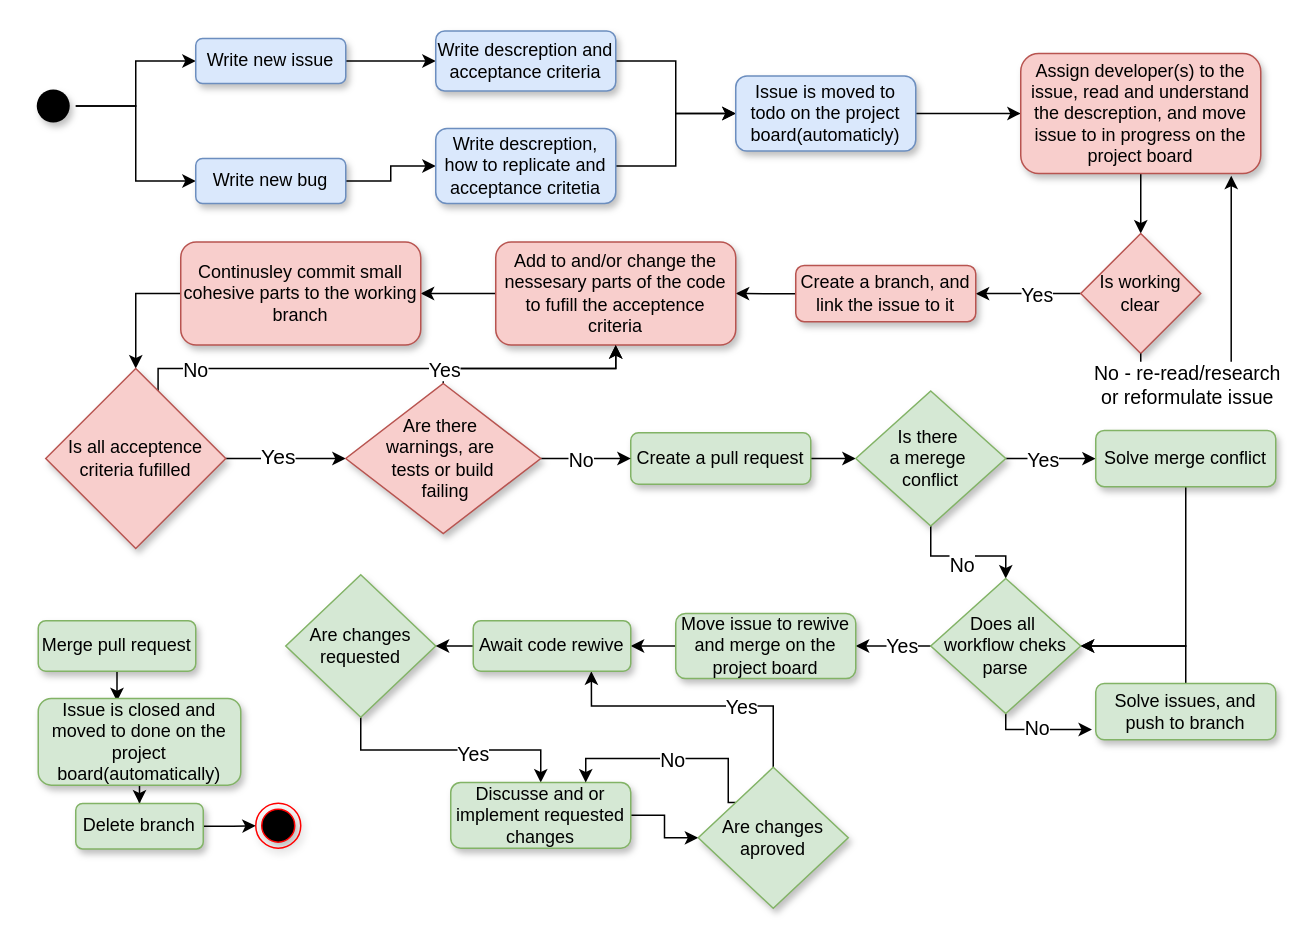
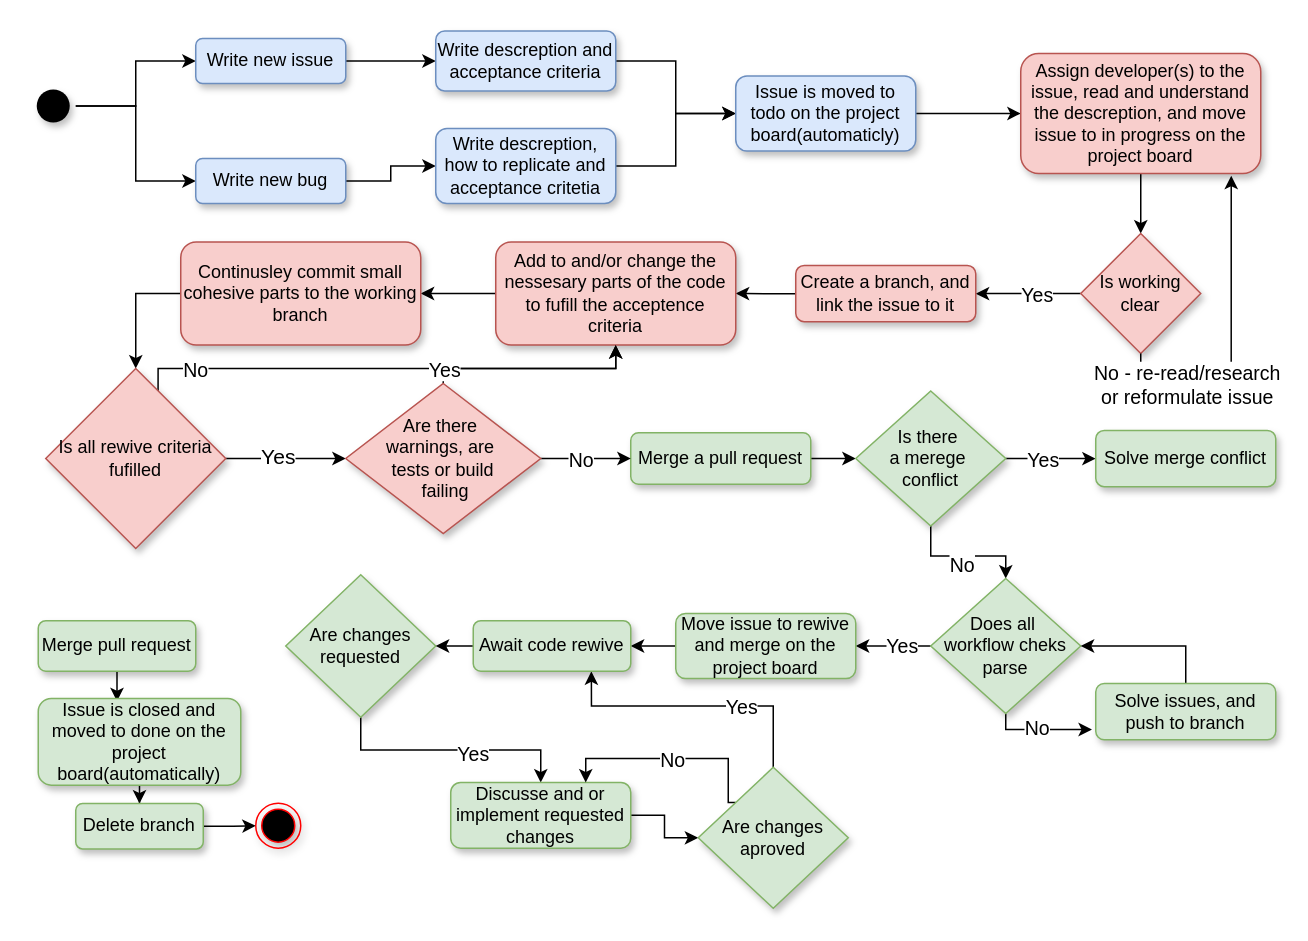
(136, 458) -> (136, 458)
(721, 458) -> (721, 458)
(1186, 565) -> none
